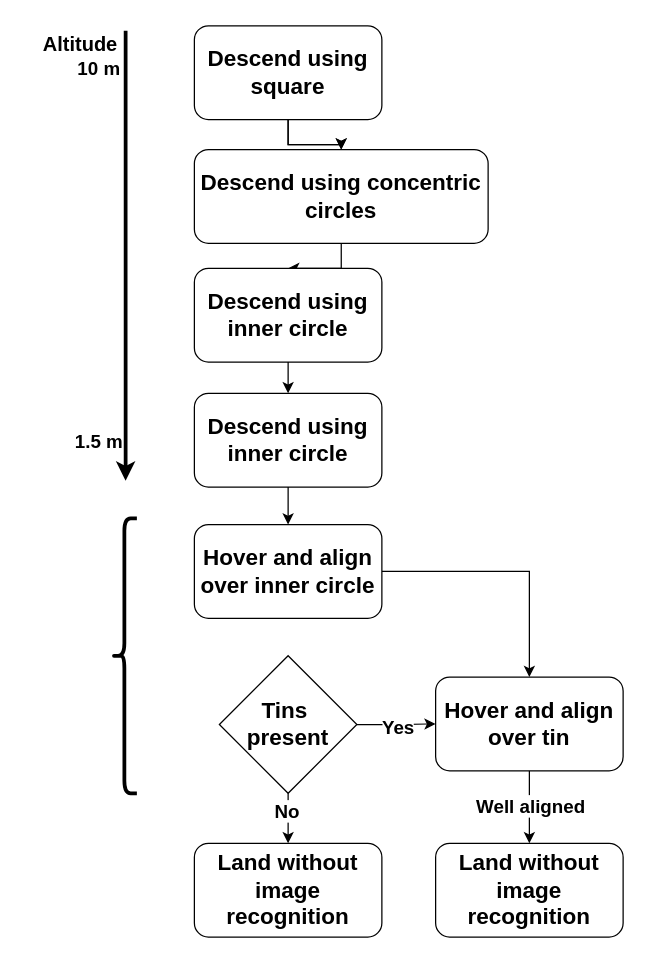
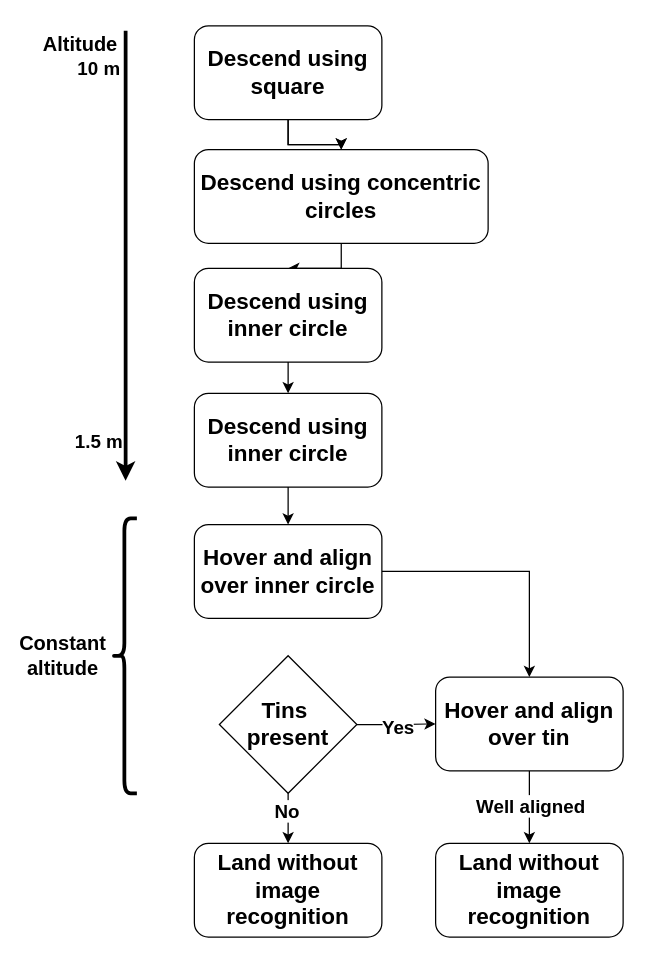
none -> (63, 656)
